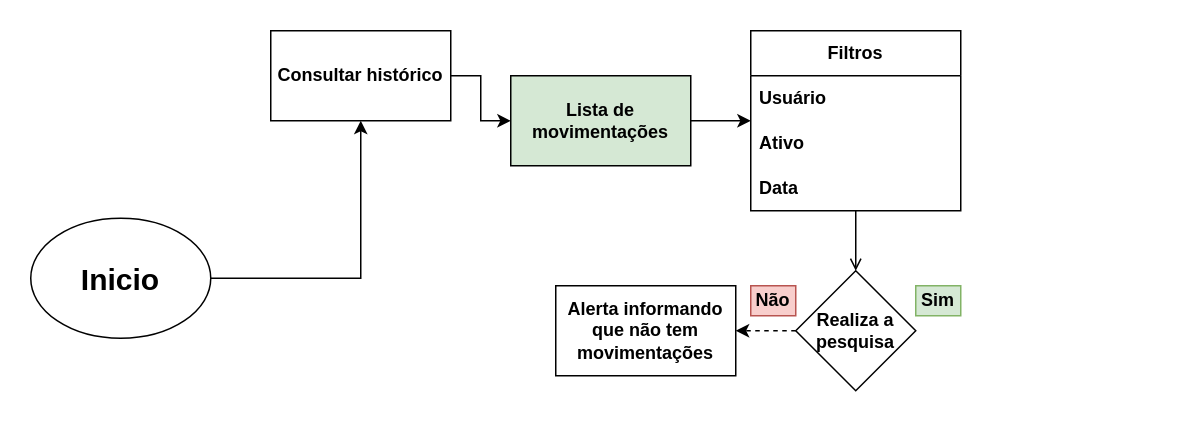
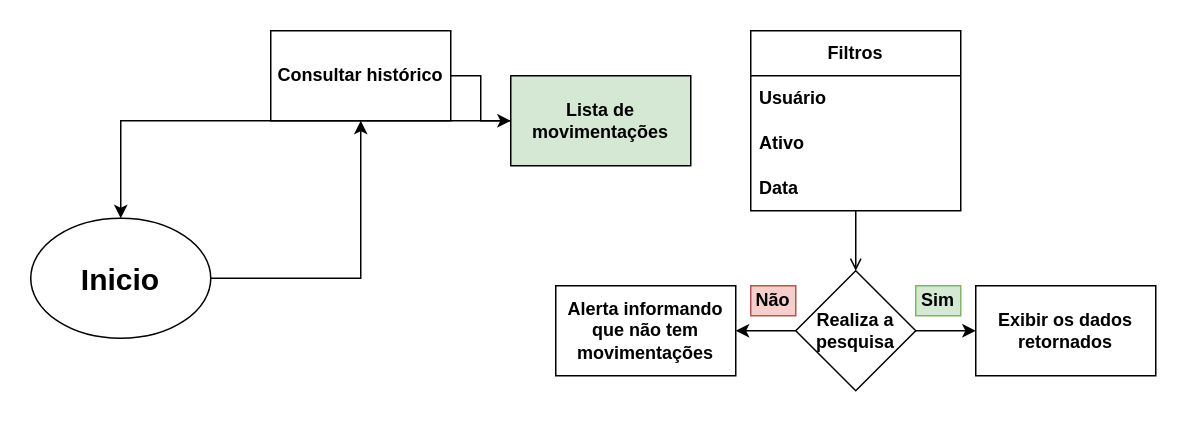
(716, 121) -> (153, 121)
(771, 331) -> (771, 331)
none -> (941, 331)
none -> (1066, 331)
